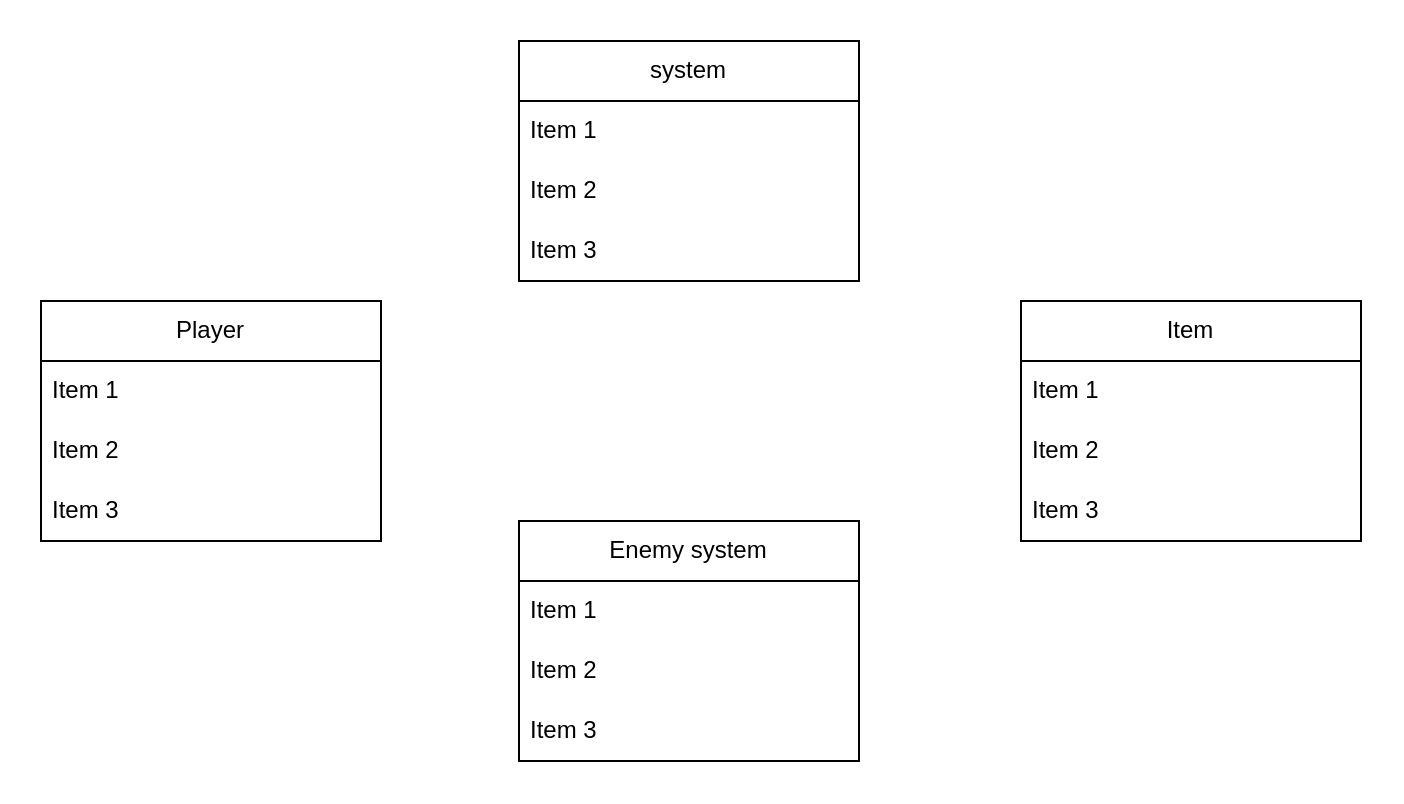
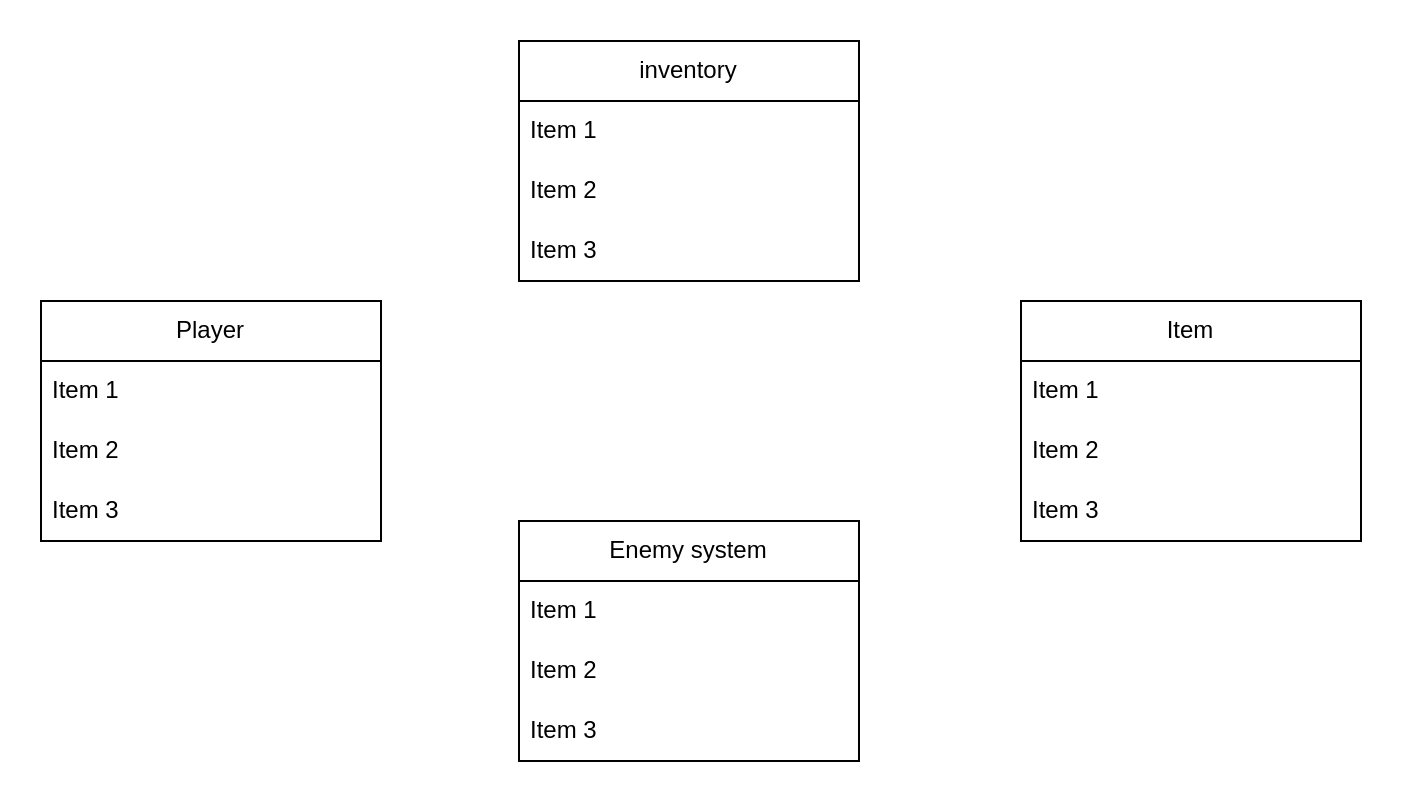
(689, 71) -> (689, 71)
